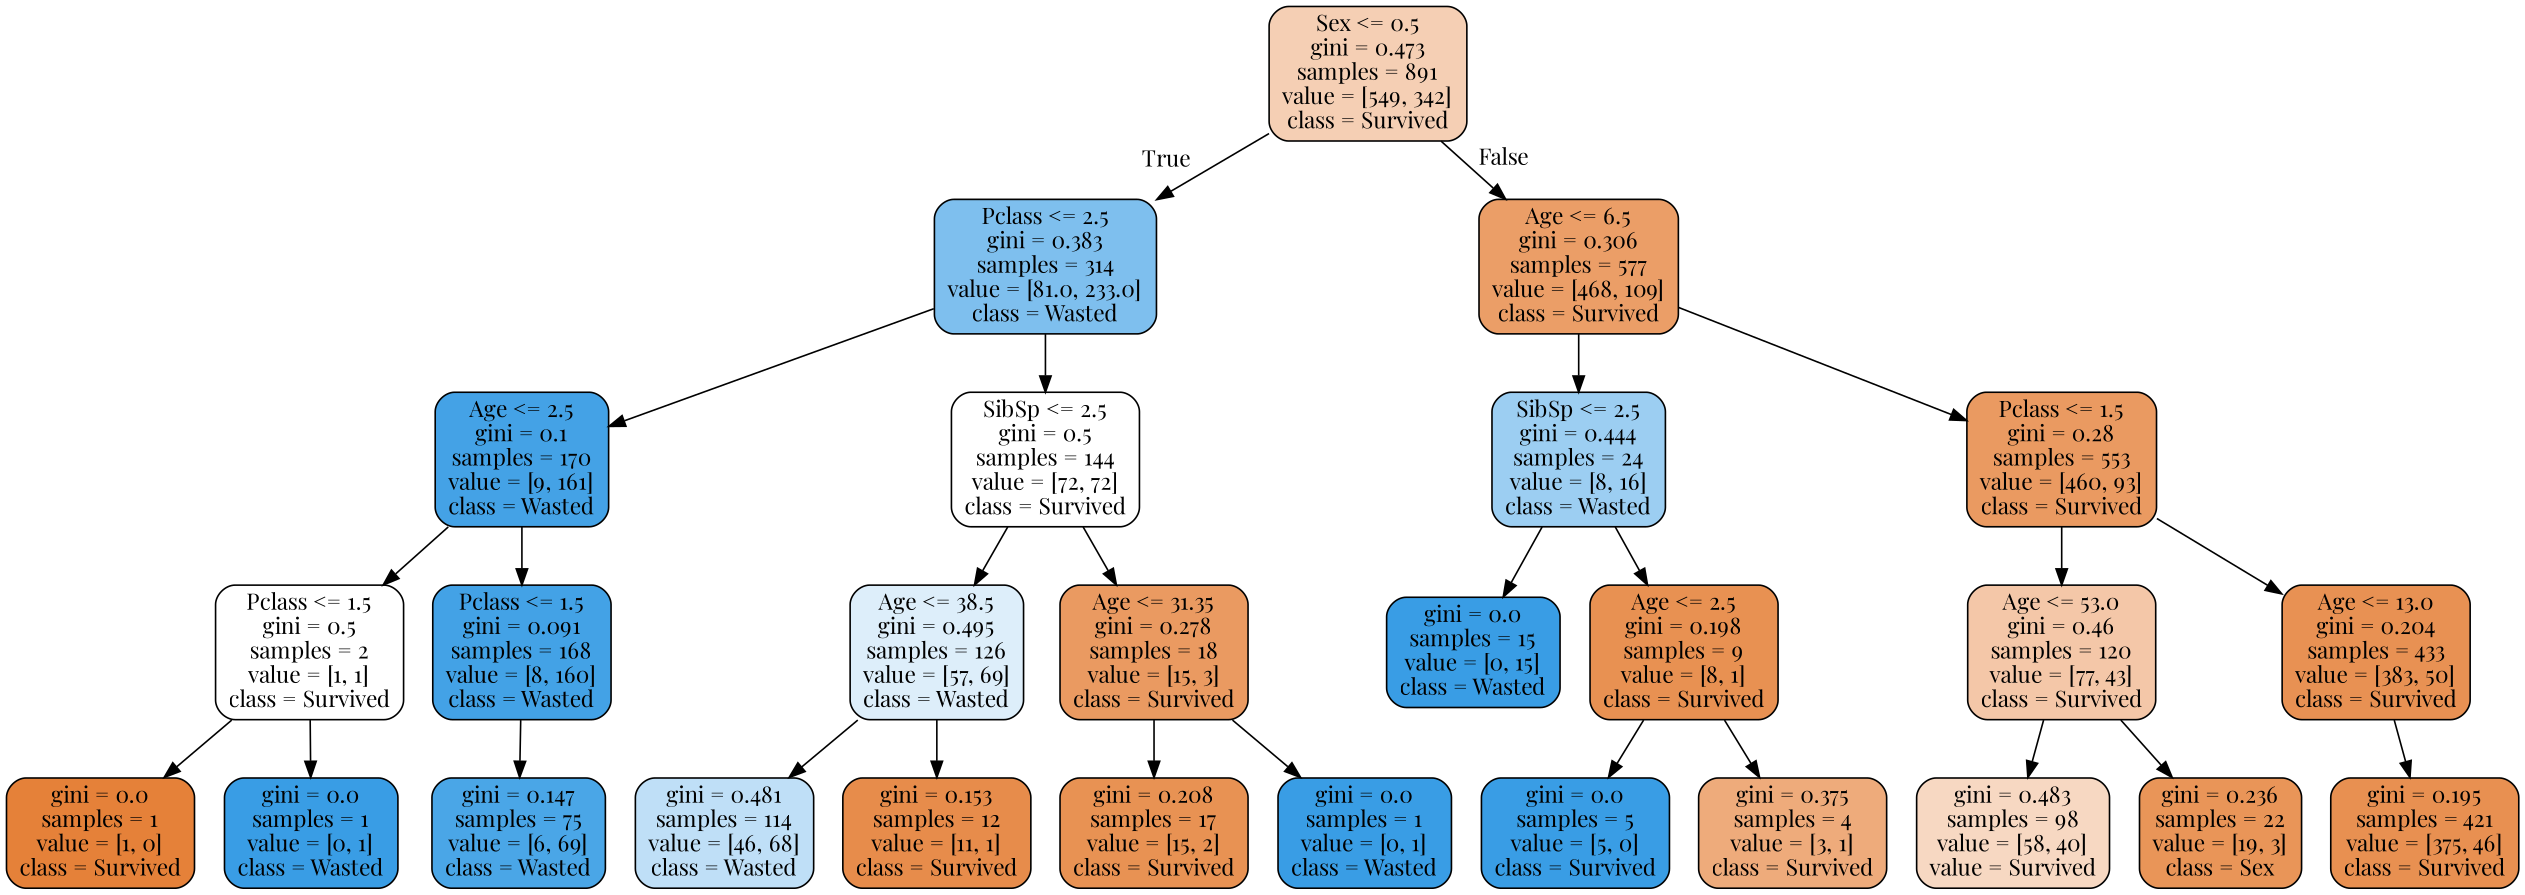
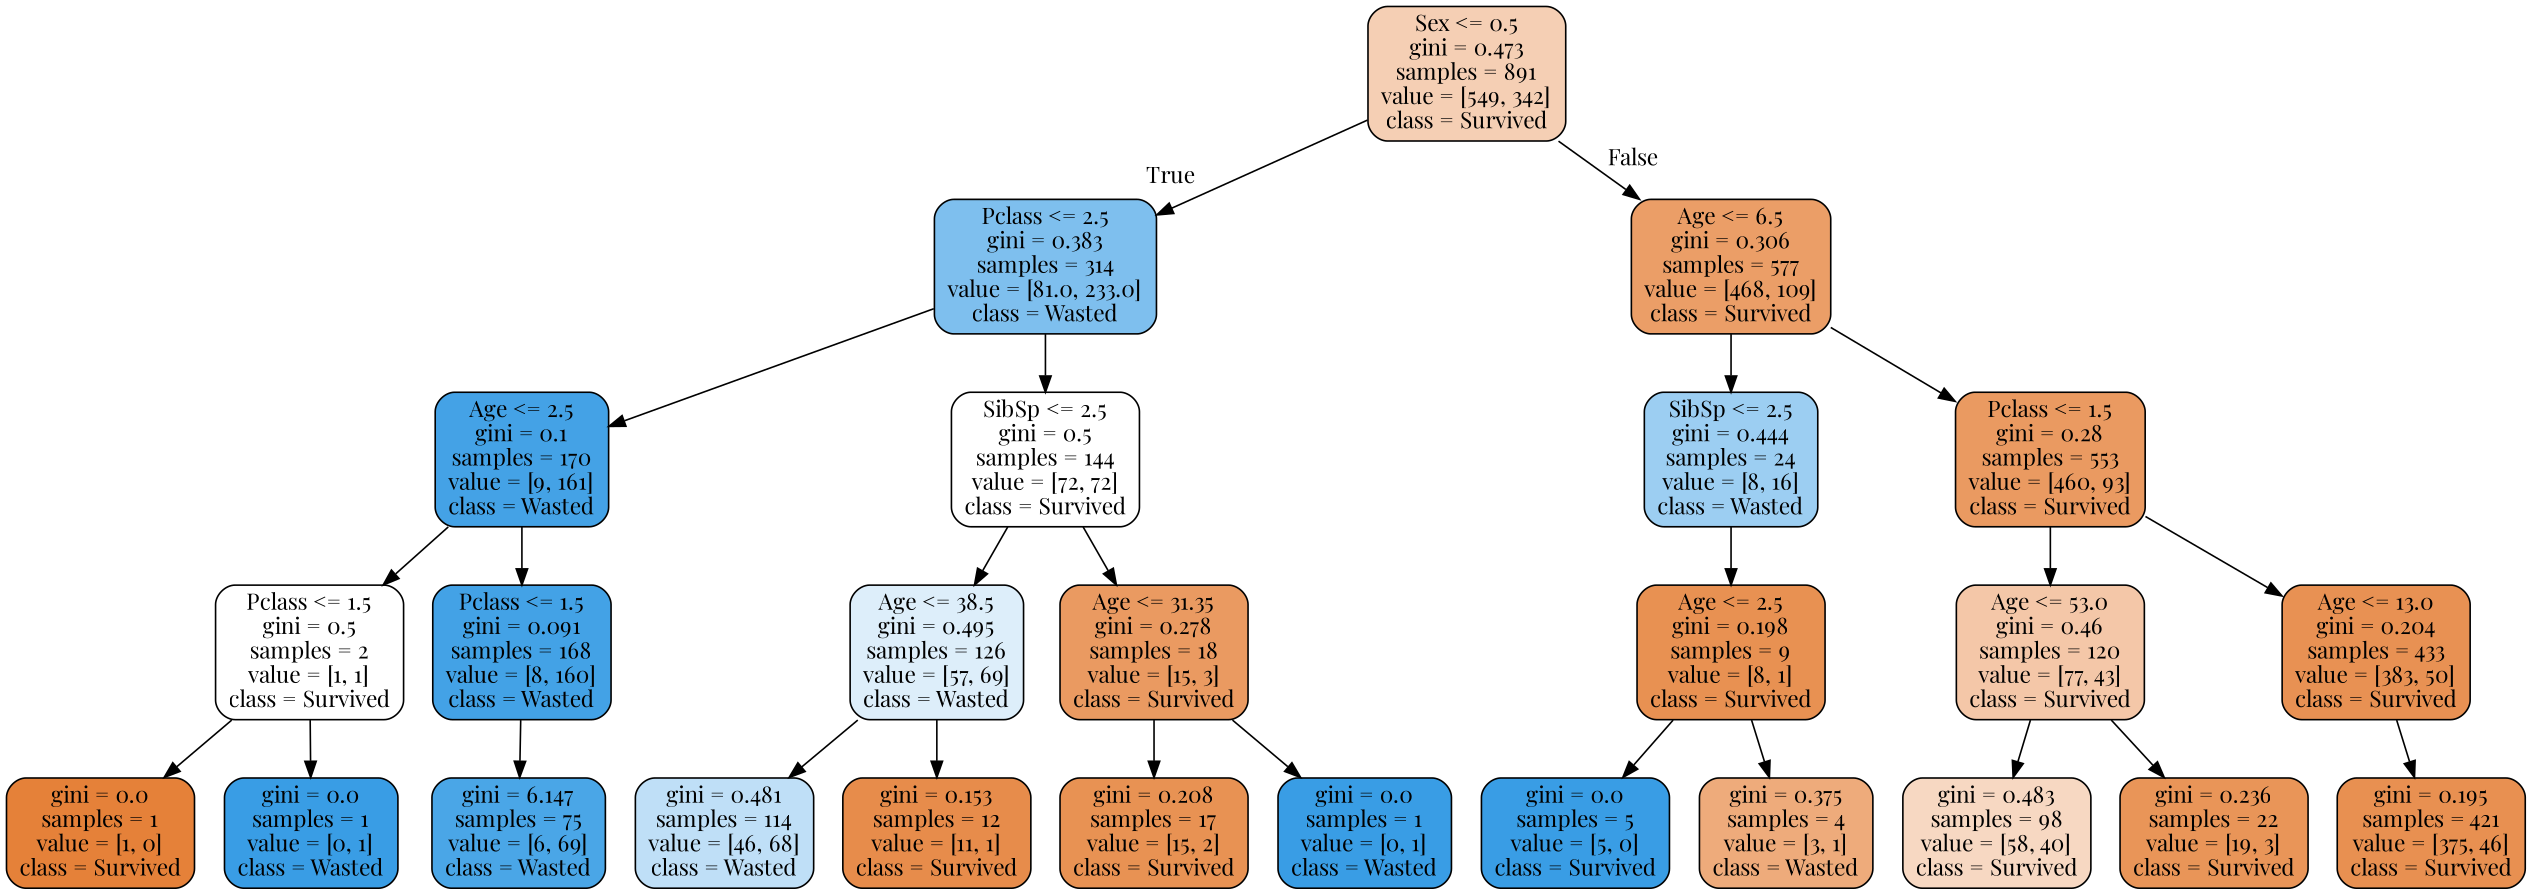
(1473, 652) -> none
(519, 833) -> (519, 833)
(1793, 833) -> (1786, 833)
(2013, 833) -> (1997, 833)
(2221, 833) -> (2214, 833)
